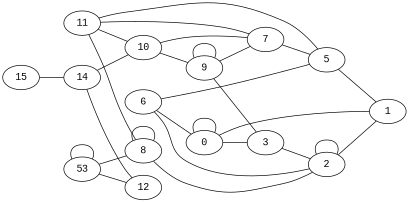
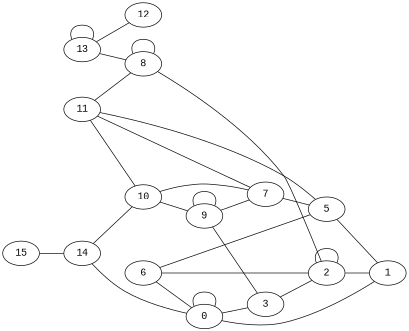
(106, 135) -> (135, 296)
(82, 169) -> (82, 50)
